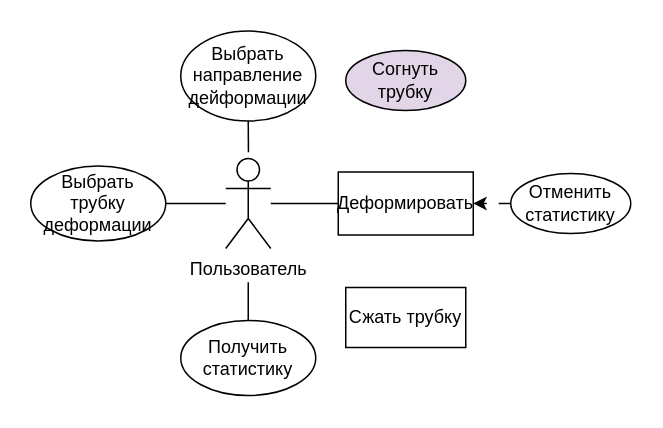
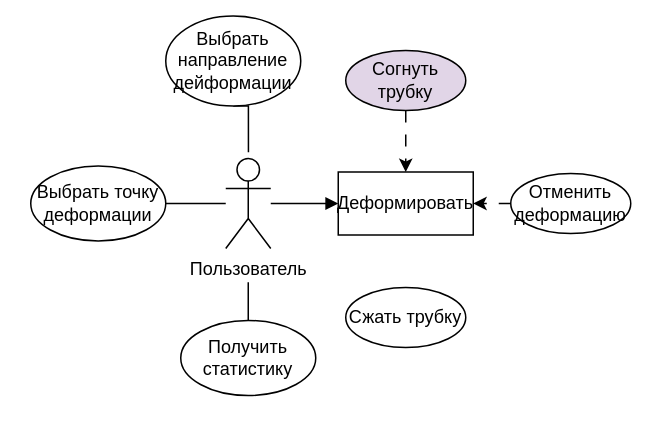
(248, 76) -> (233, 61)
none -> (406, 140)
(98, 203) -> (98, 203)
(330, 203) -> (324, 203)
(571, 203) -> (571, 203)
(406, 317) -> (406, 317)
